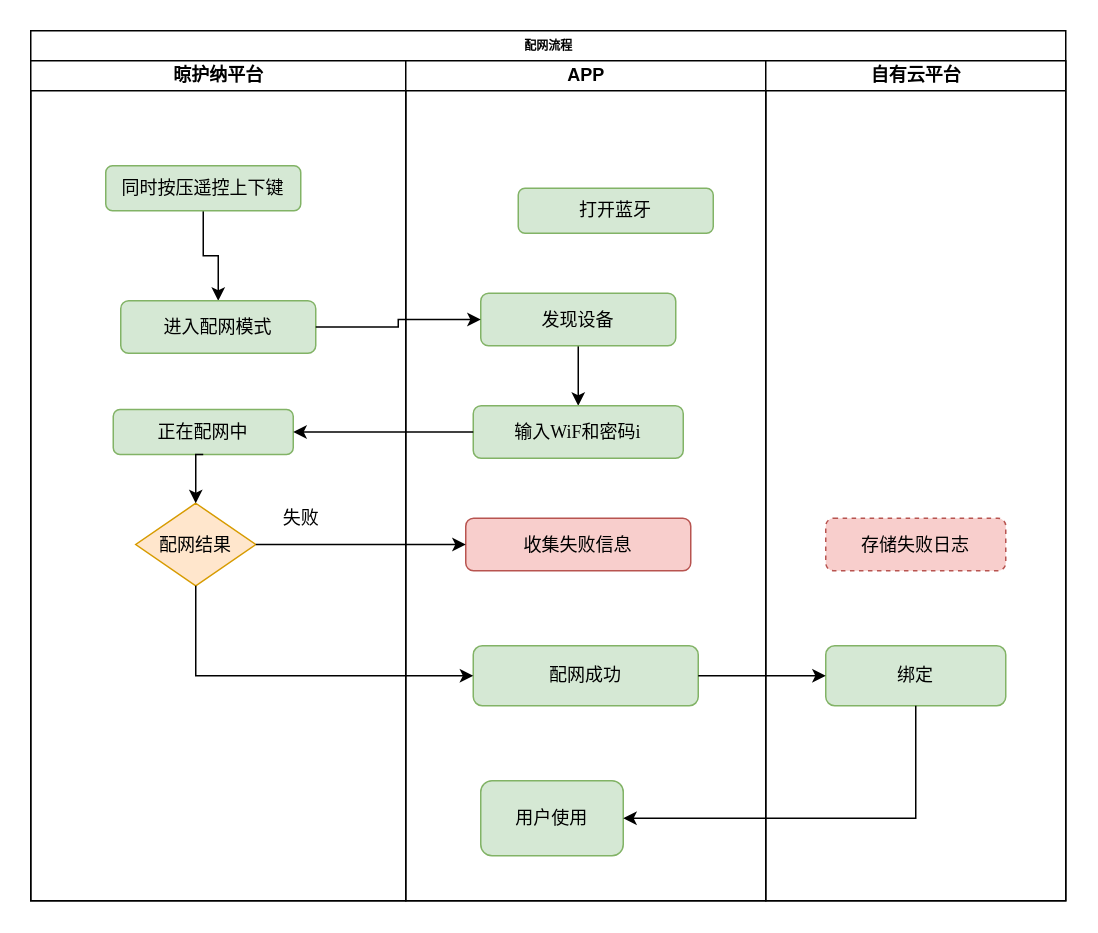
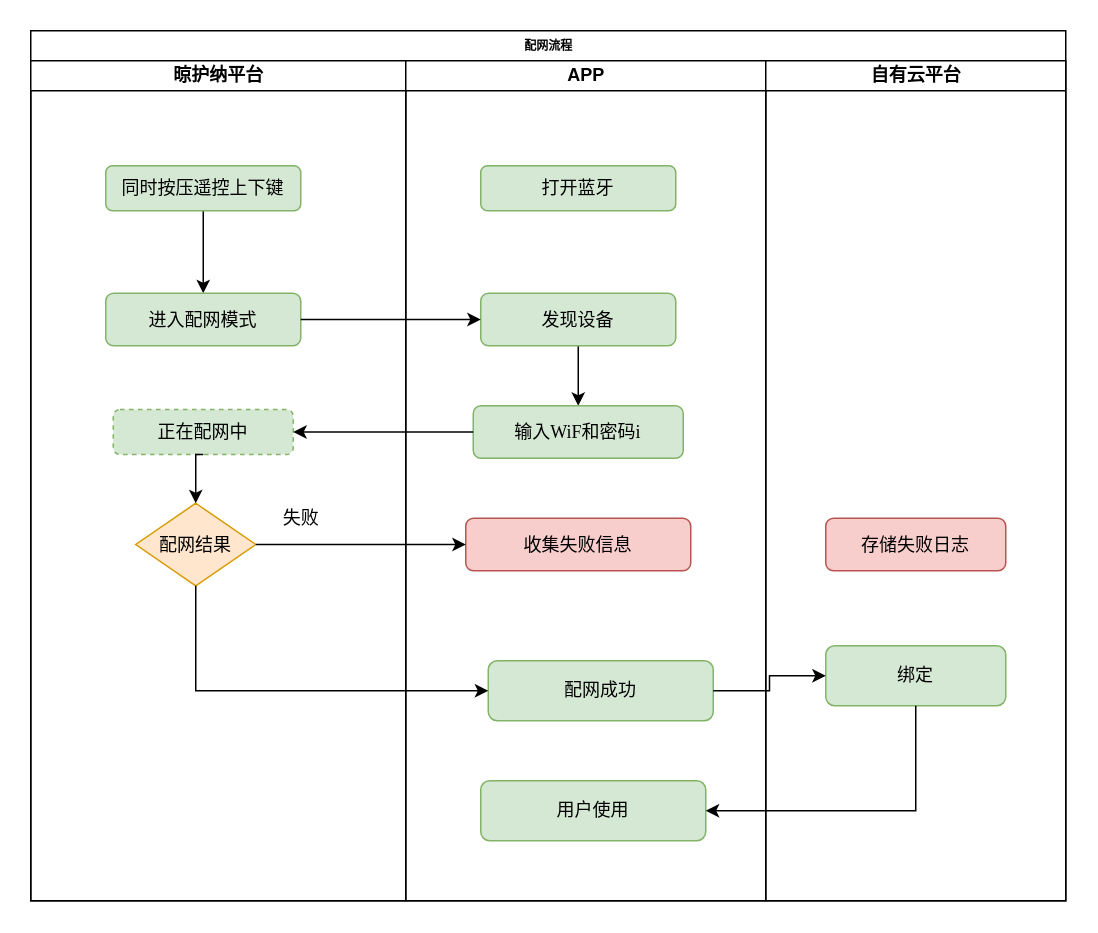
(616, 211) -> (578, 188)
(218, 327) -> (203, 320)
(203, 432) -> (203, 432)
(916, 545) -> (916, 545)
(586, 676) -> (601, 691)
(552, 818) -> (593, 811)
